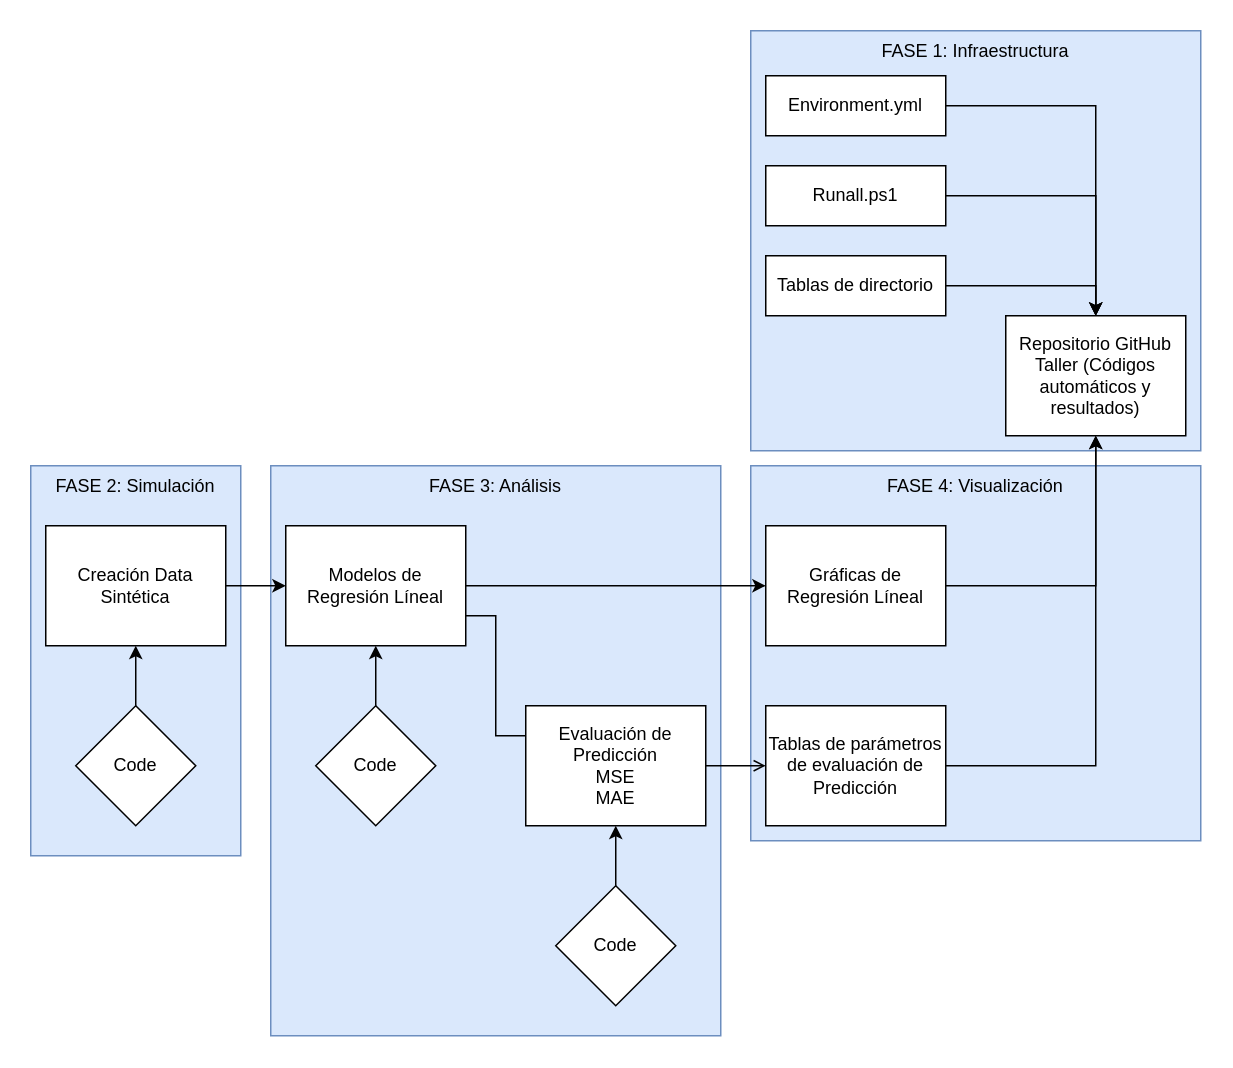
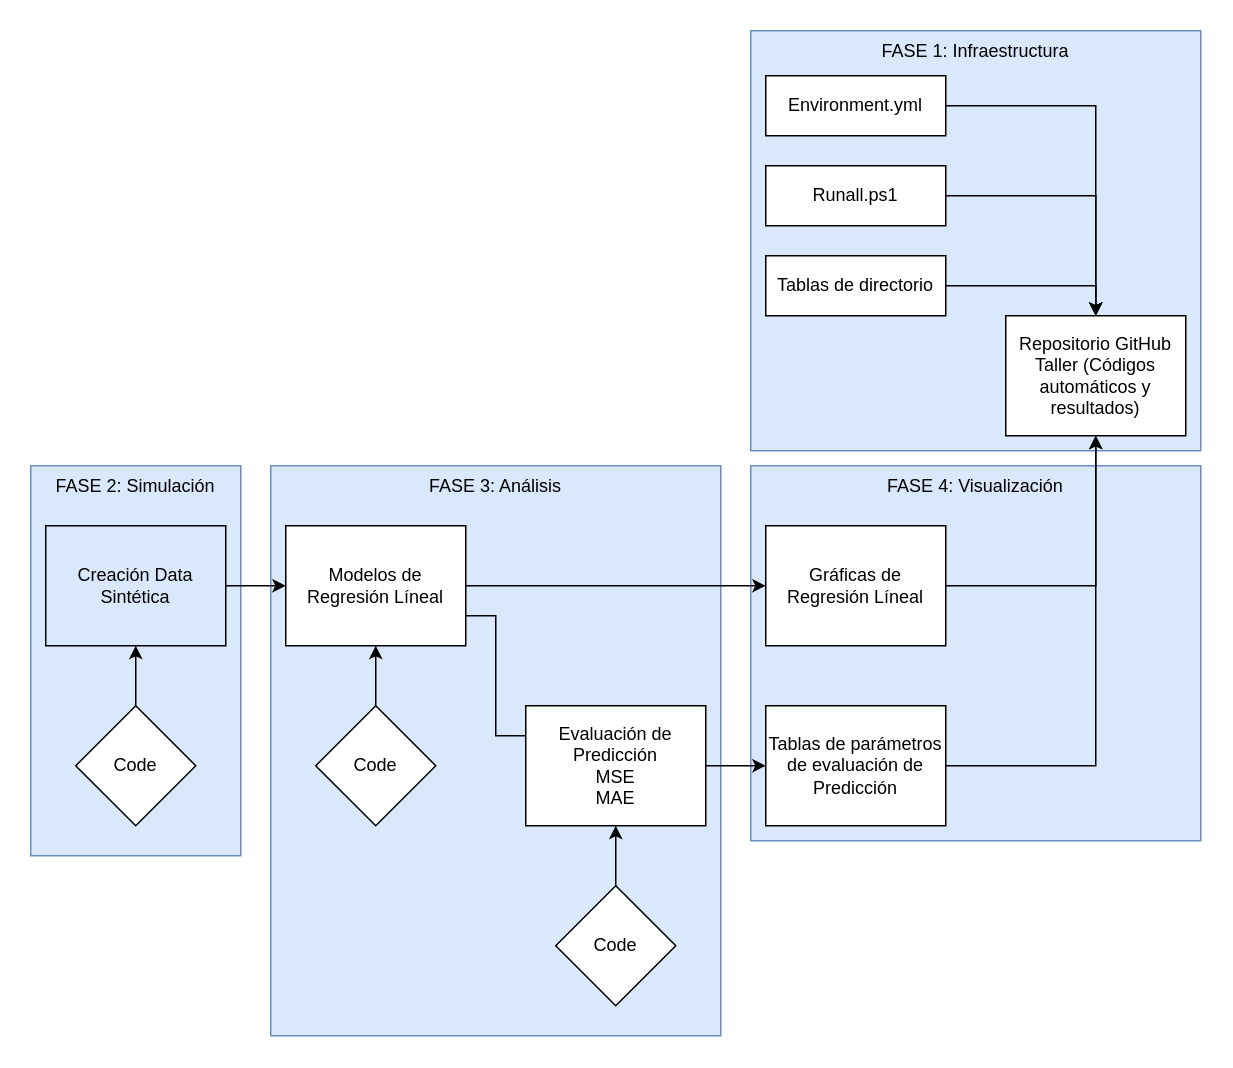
(136, 586) -> (136, 586)
(756, 766) -> (754, 766)
